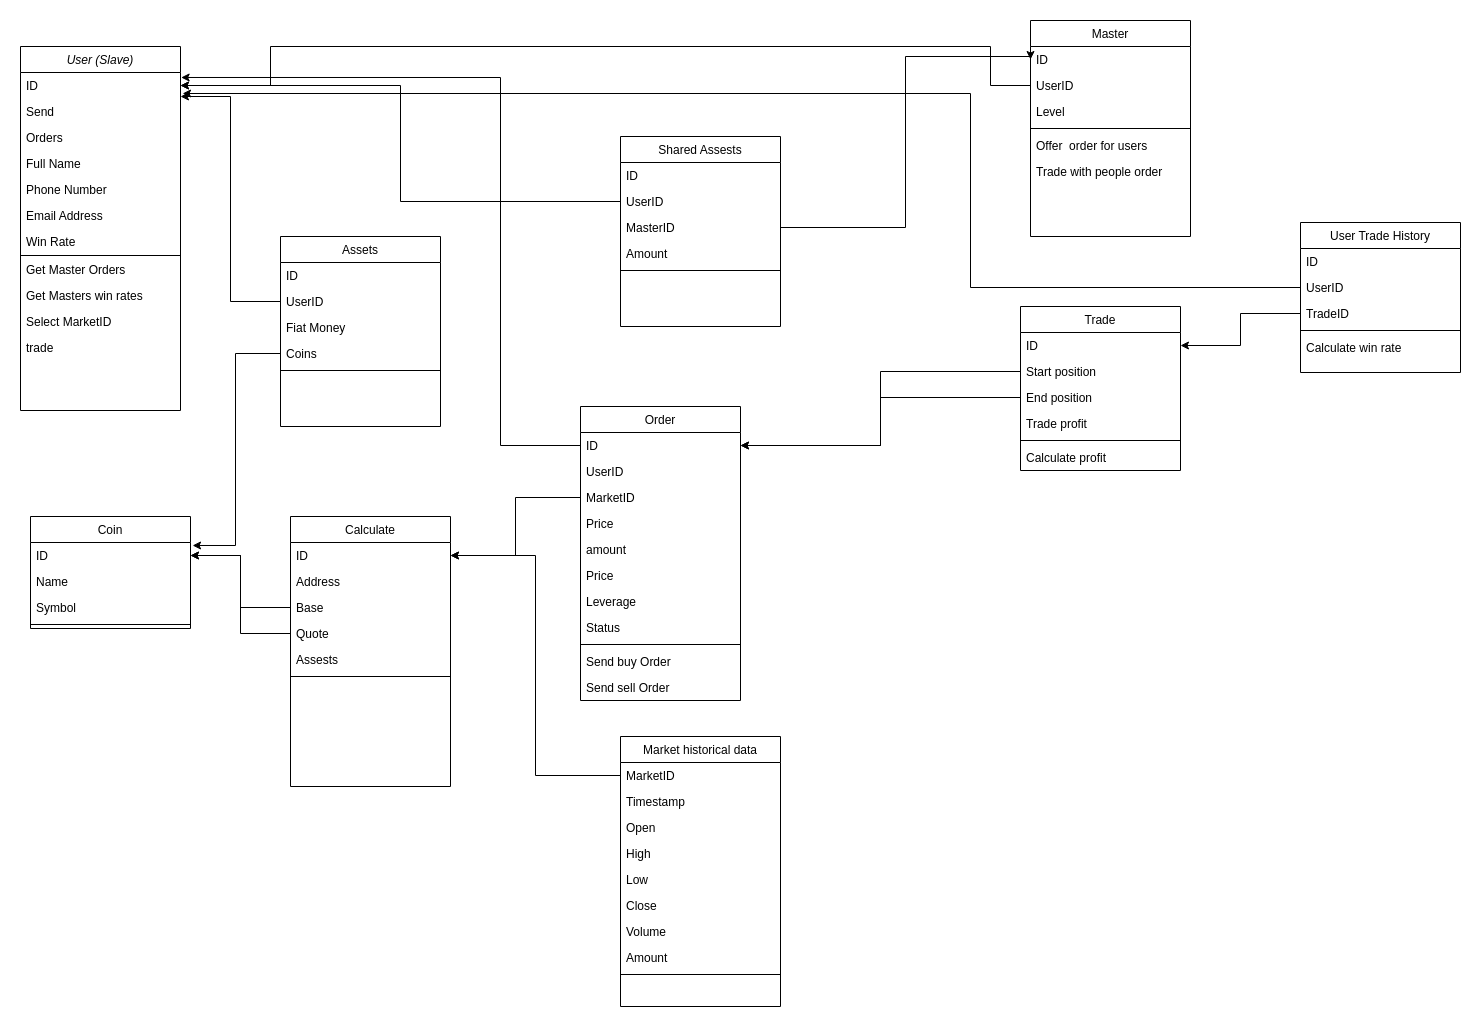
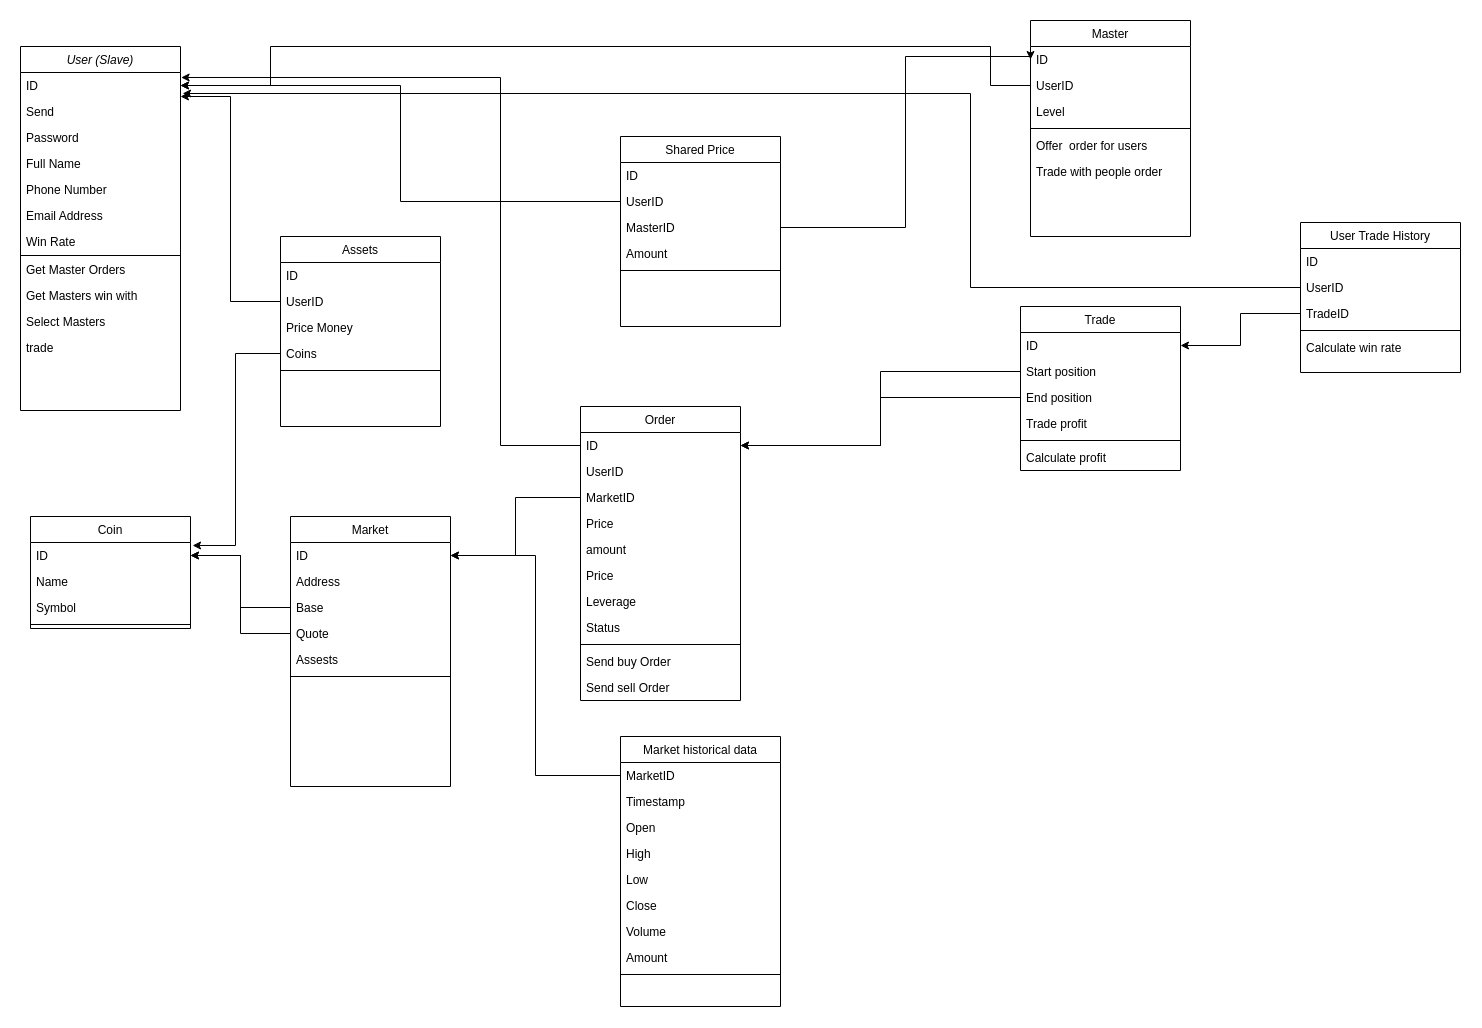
(46, 138) -> (53, 138)
(700, 150) -> (700, 150)
(90, 296) -> (85, 296)
(73, 322) -> (70, 322)
(316, 328) -> (320, 328)
(370, 530) -> (370, 530)
